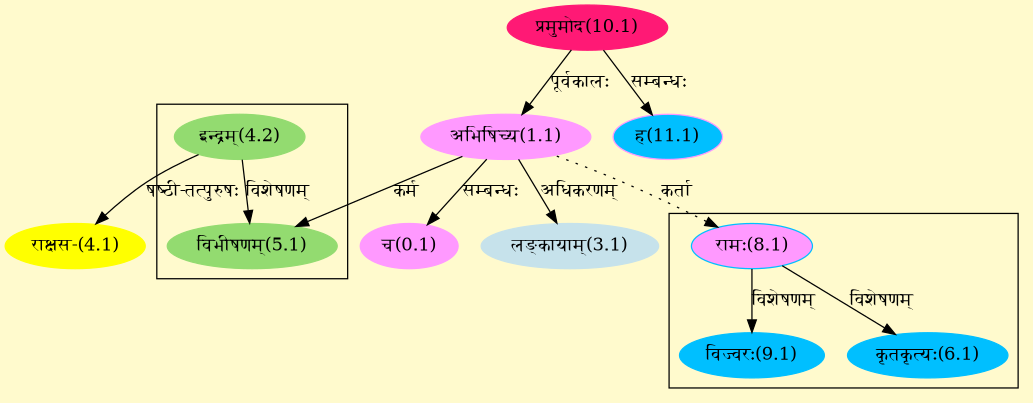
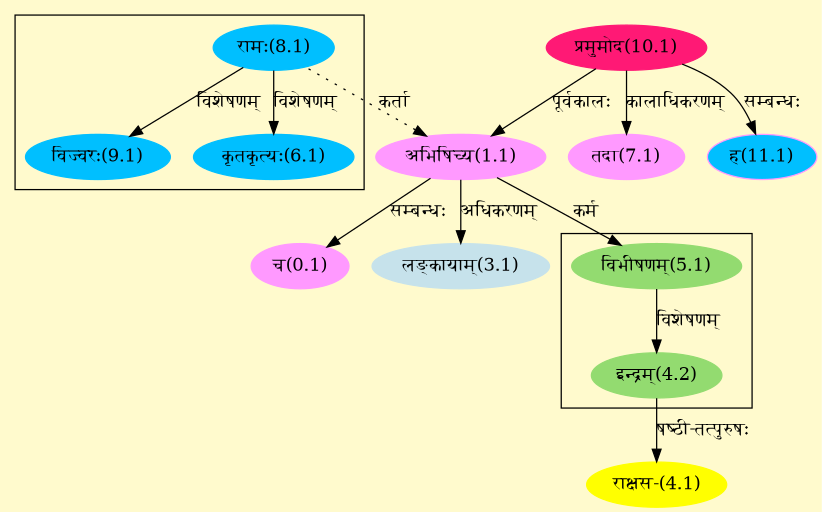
none -> (627, 157)
(245, 185) -> (657, 314)
(632, 186) -> (355, 95)
(752, 246) -> (274, 48)
